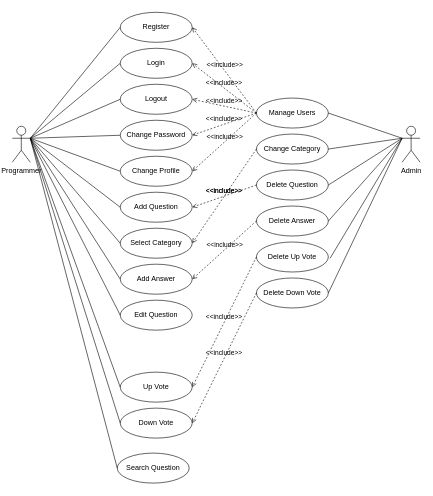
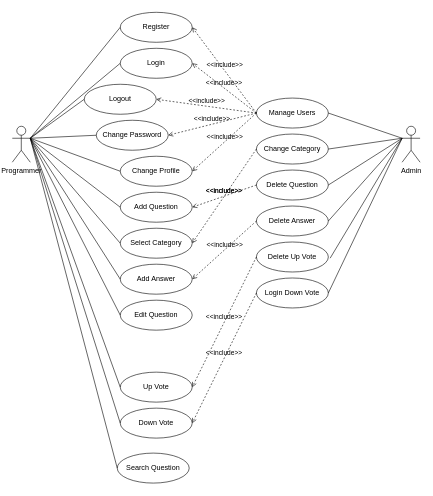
(156, 99) -> (120, 99)
(156, 135) -> (132, 135)
(293, 293) -> (293, 293)
